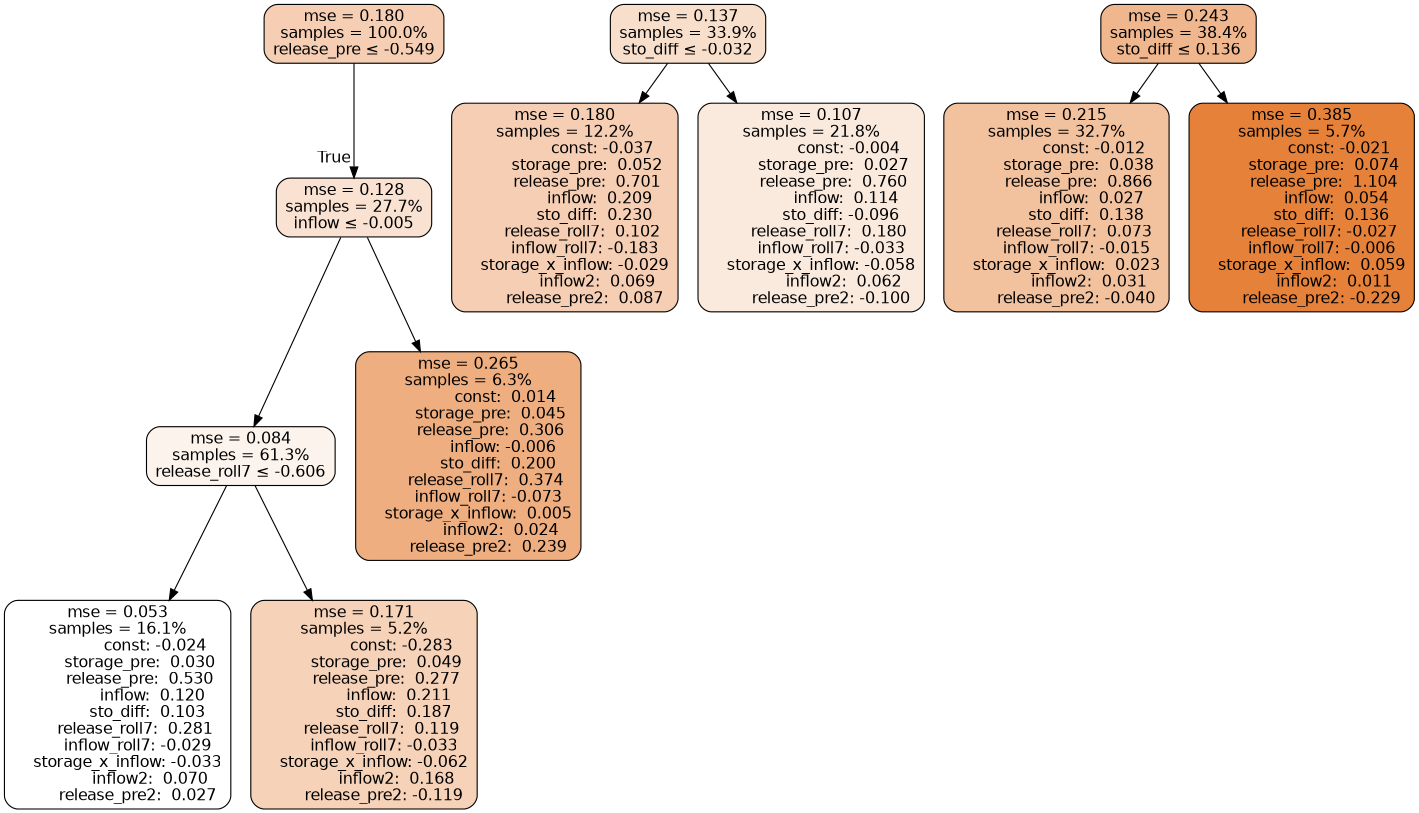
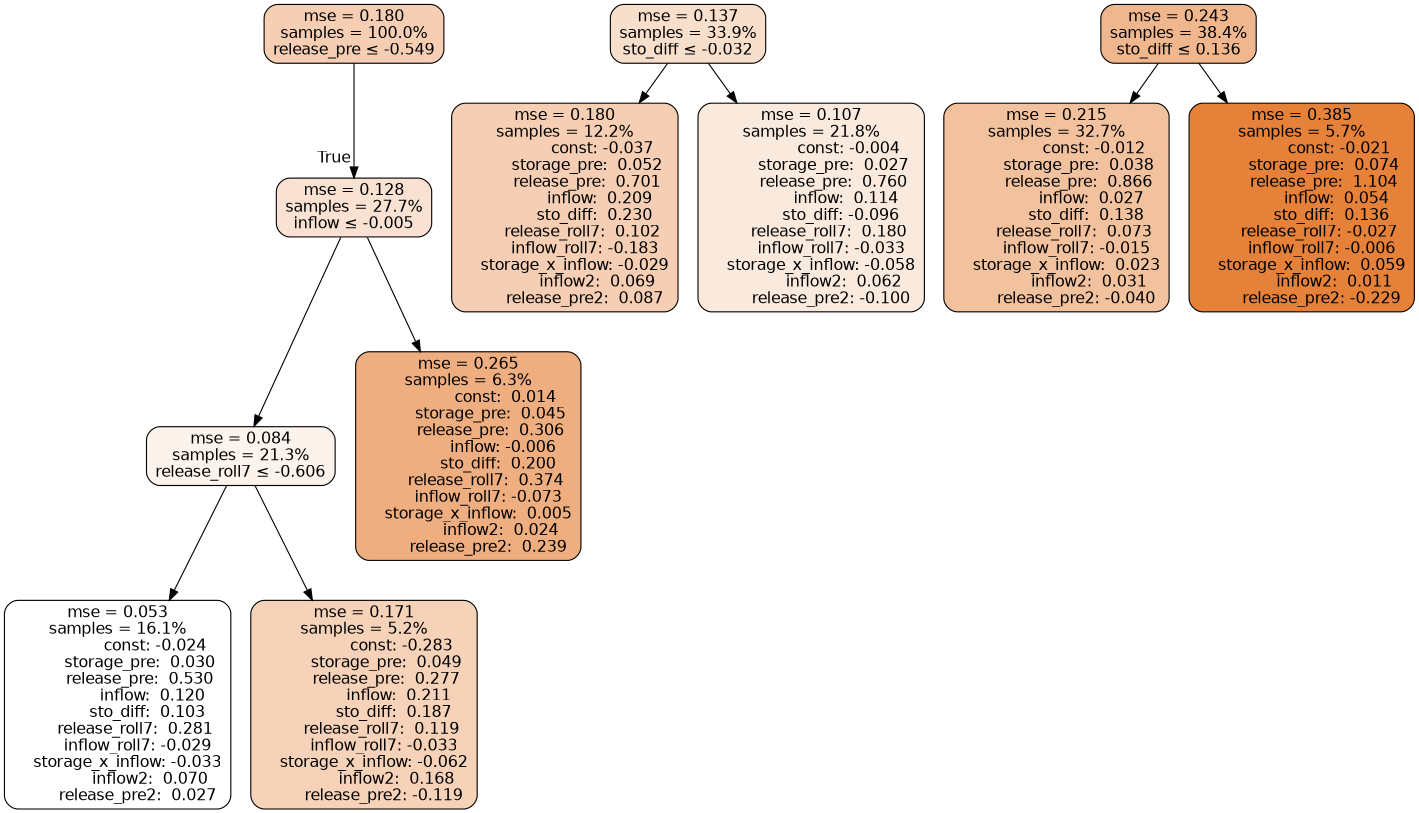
(241, 456) -> (241, 456)
